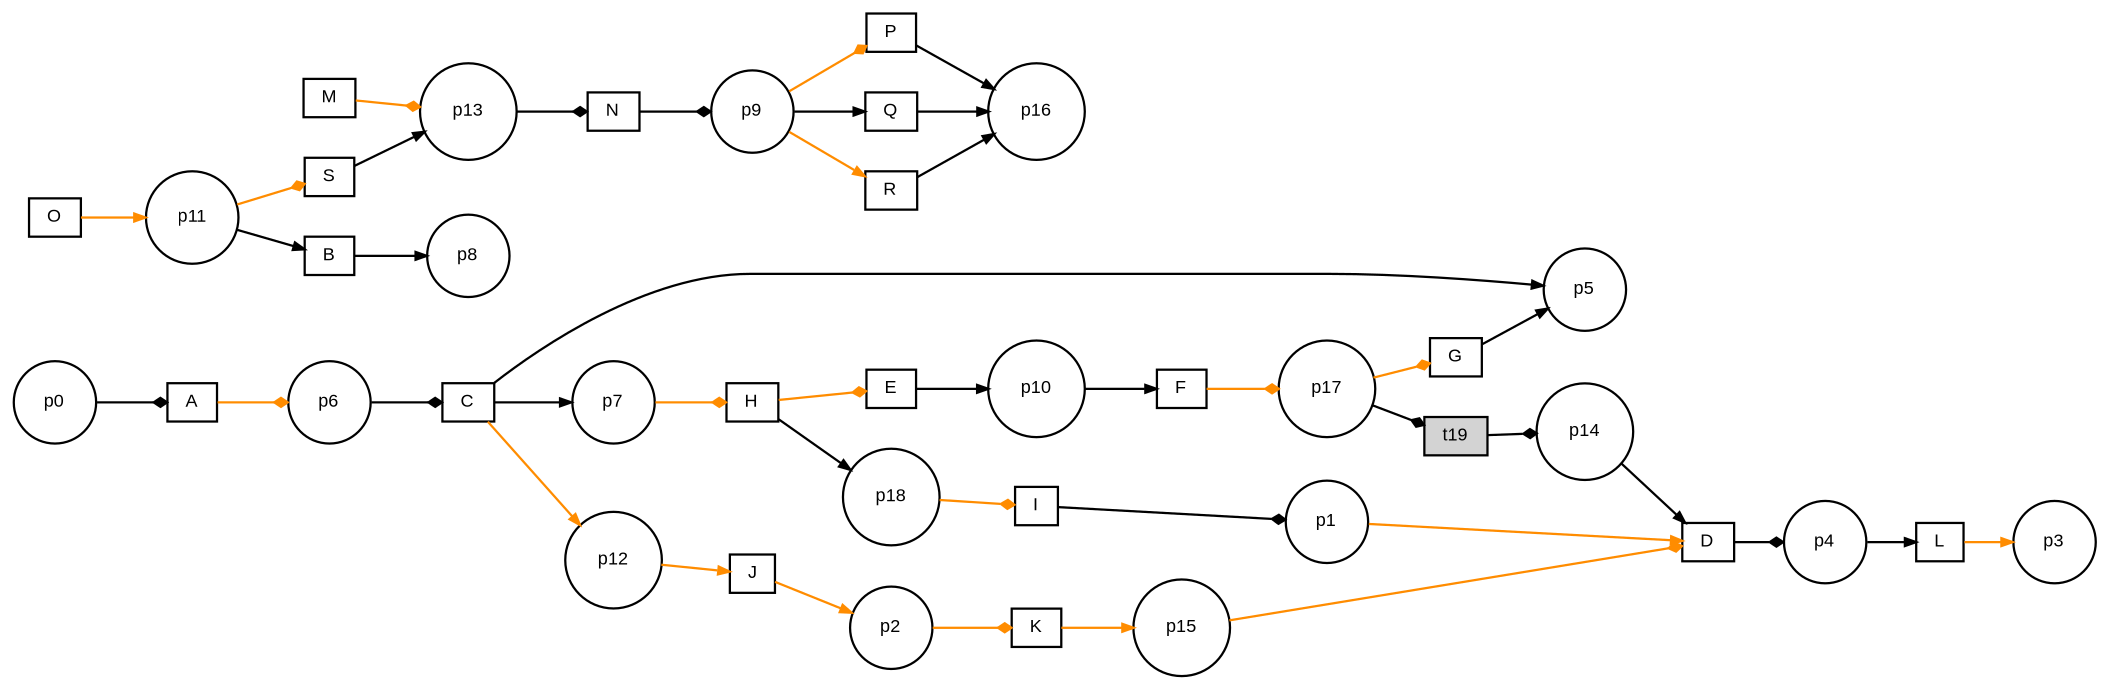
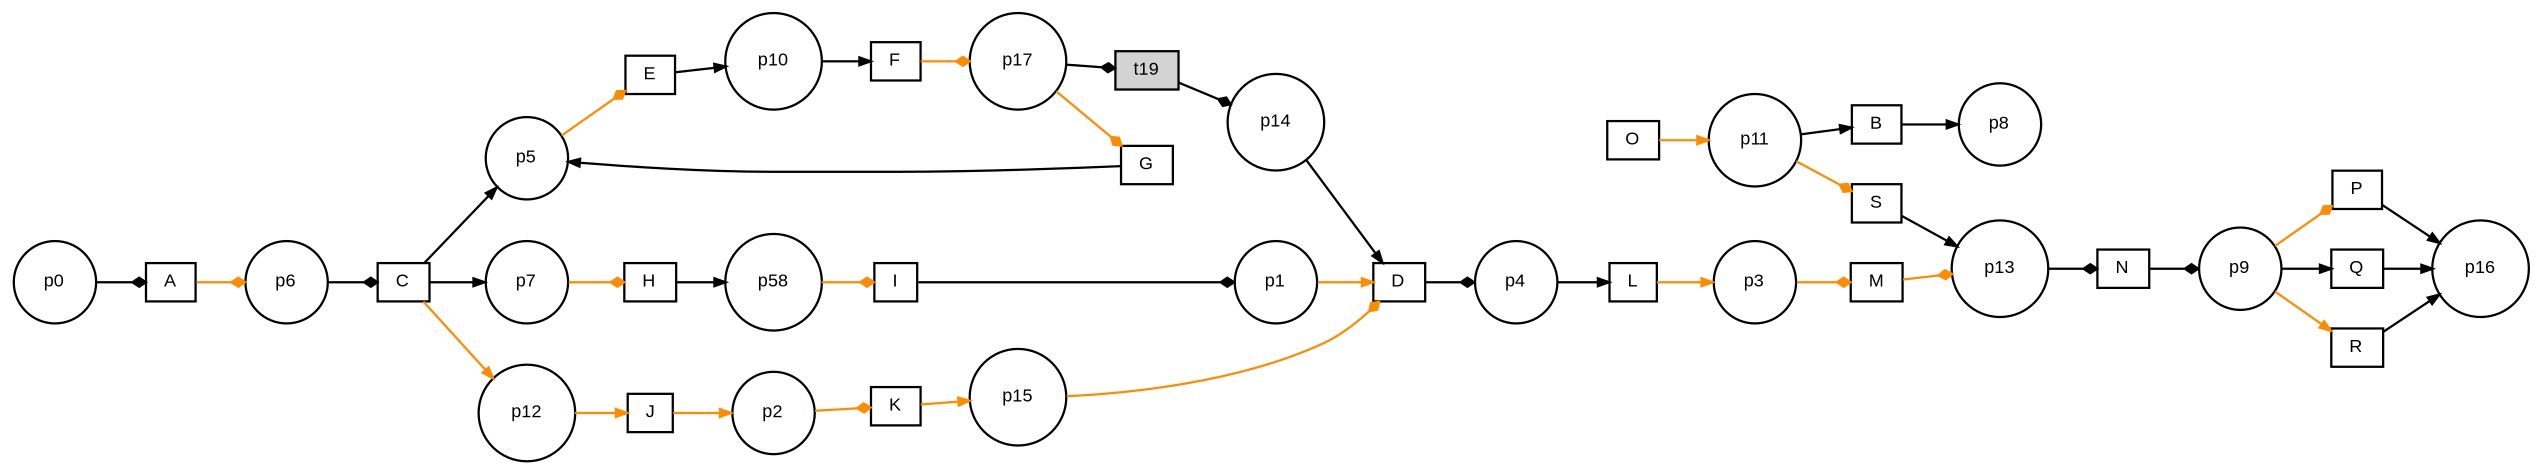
none -> (1817, 282)
(816, 396) -> (587, 117)
(891, 497) -> (774, 282)
